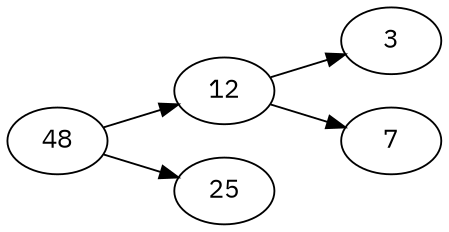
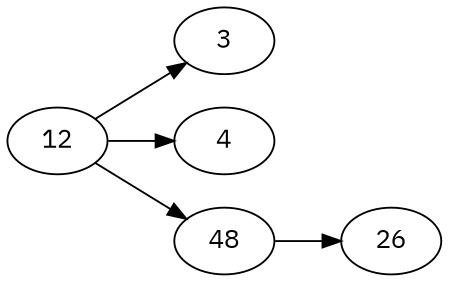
(132, 119) -> (133, 186)
(391, 141) -> (224, 141)
(224, 191) -> (391, 241)
